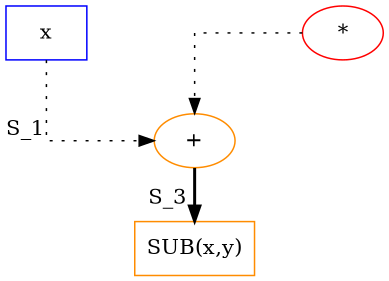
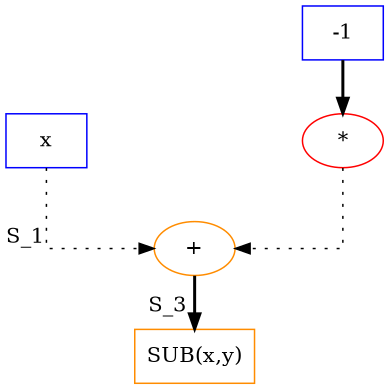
none -> (343, 33)
